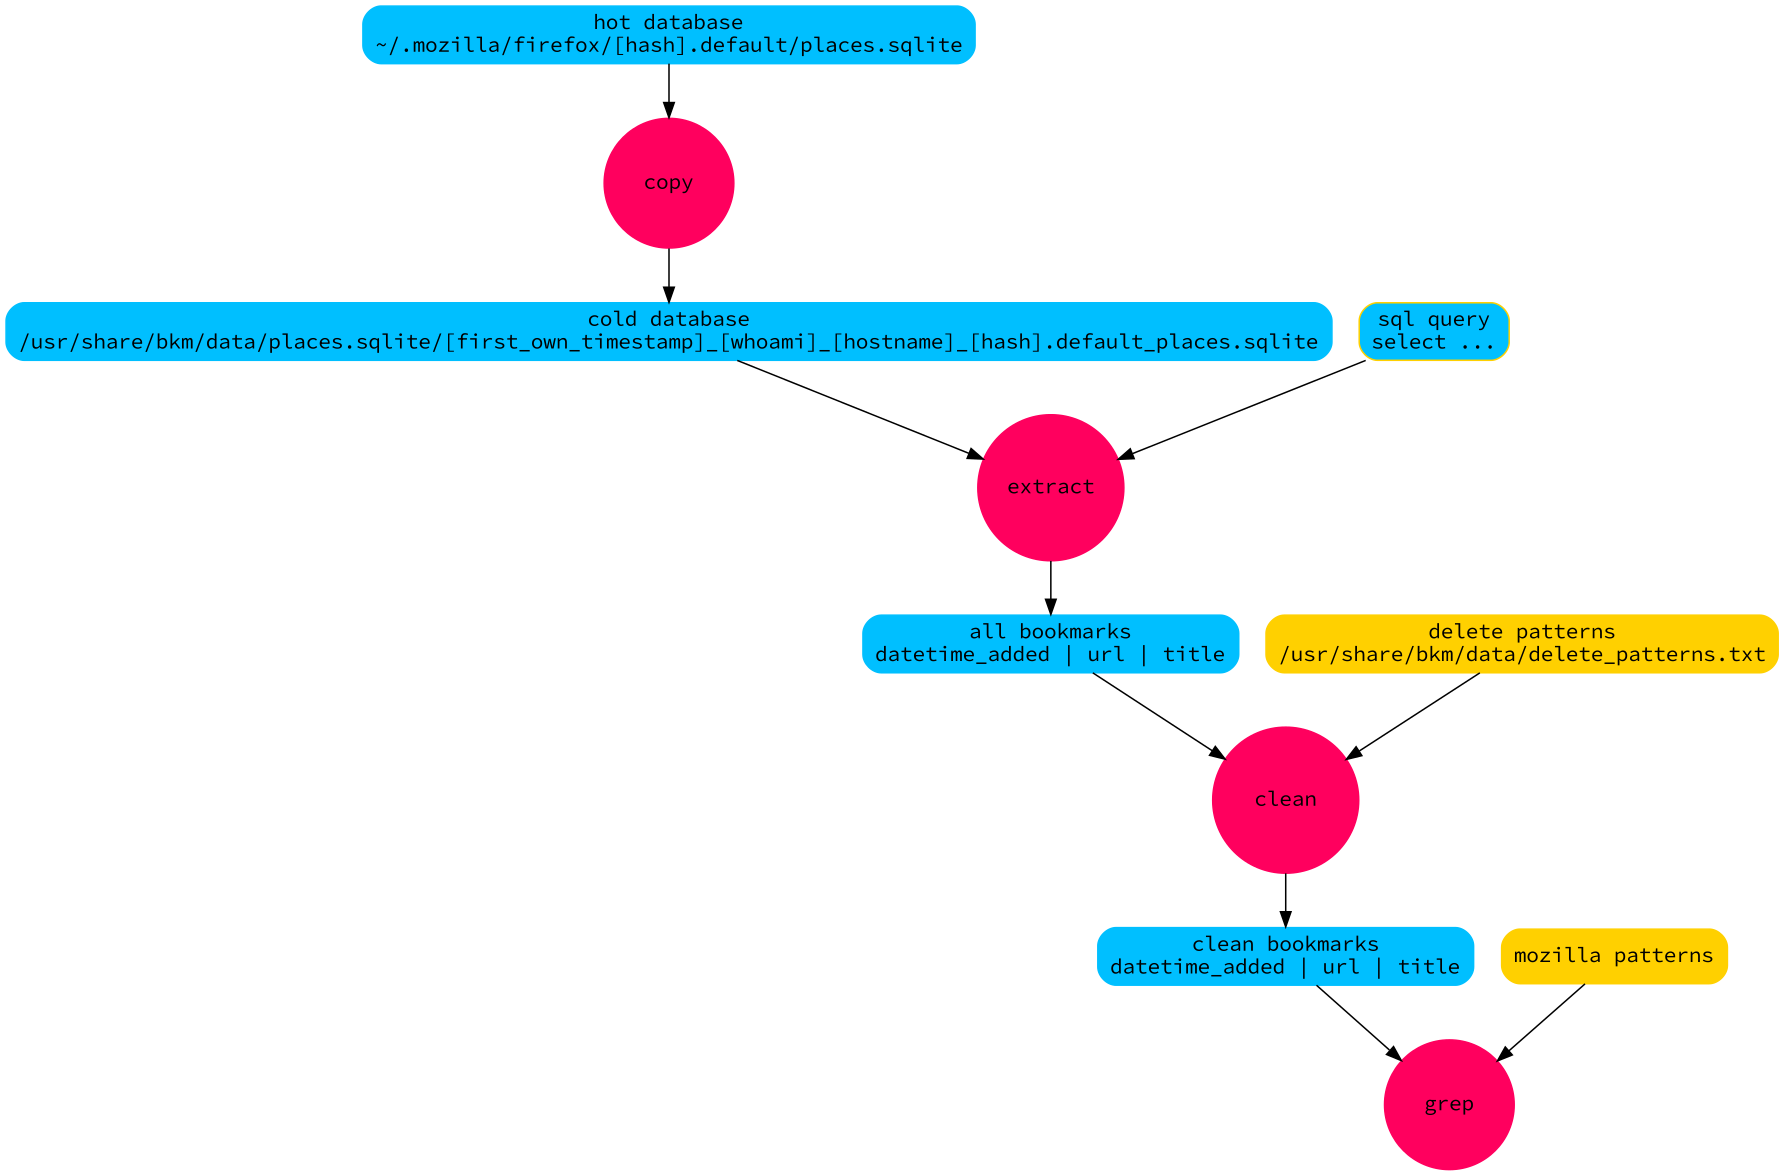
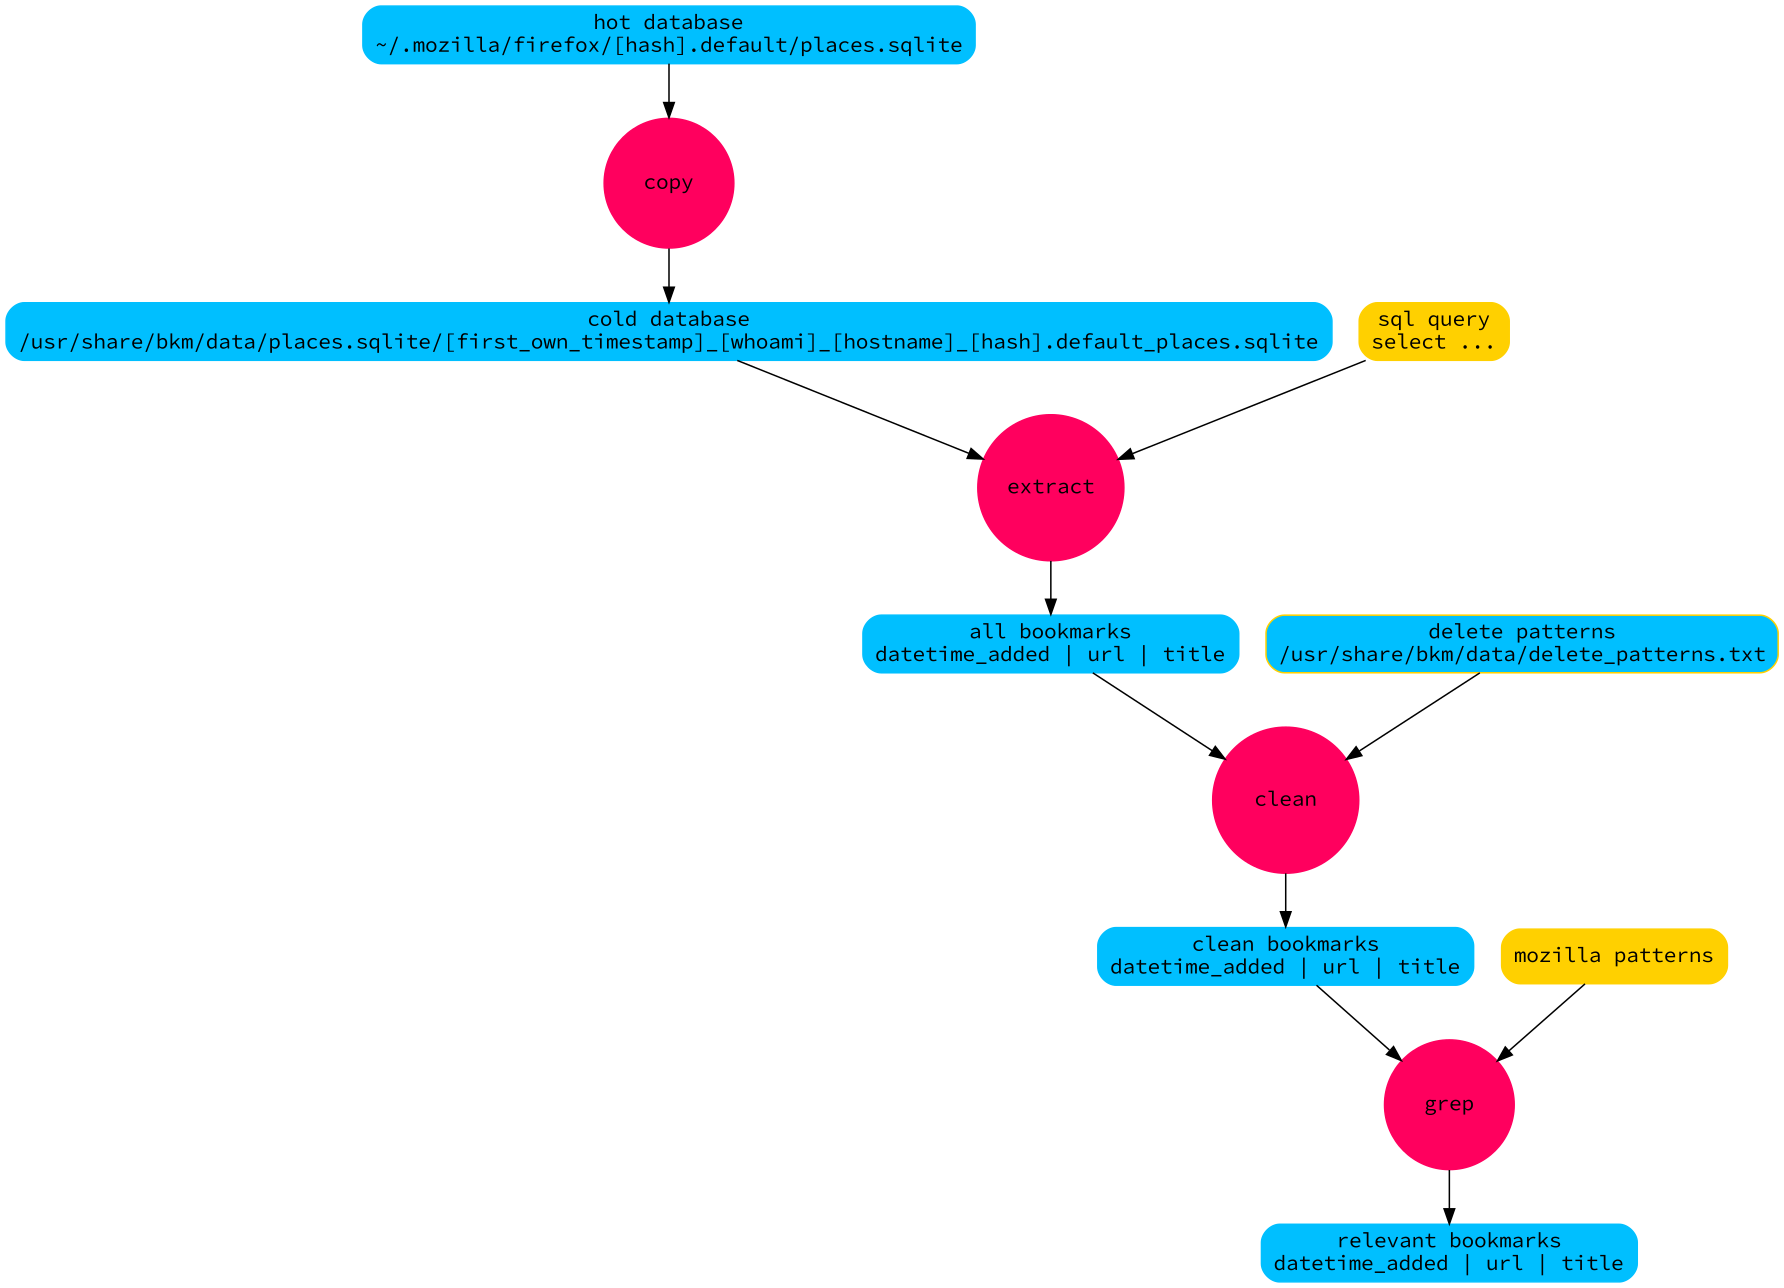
(1434, 332) -> (1434, 332)
(1522, 644) -> (1522, 644)
none -> (1449, 1253)
